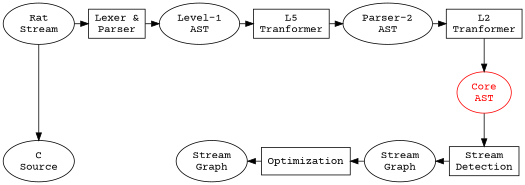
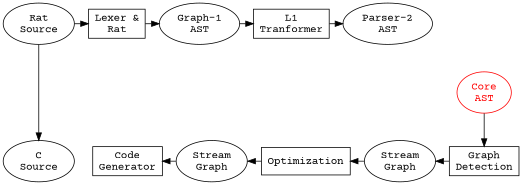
(39, 24) -> (39, 24)
(117, 24) -> (117, 24)
(199, 24) -> (199, 24)
(291, 24) -> (291, 24)
(484, 24) -> none
none -> (128, 161)
(484, 161) -> (484, 161)
